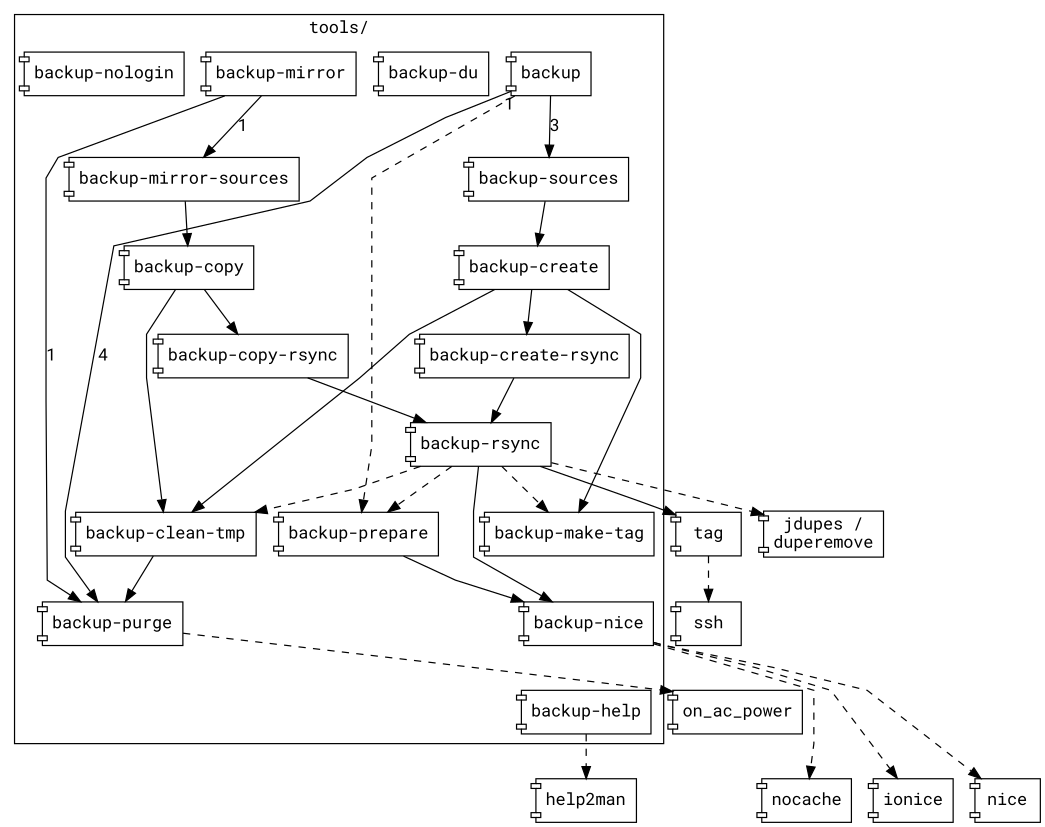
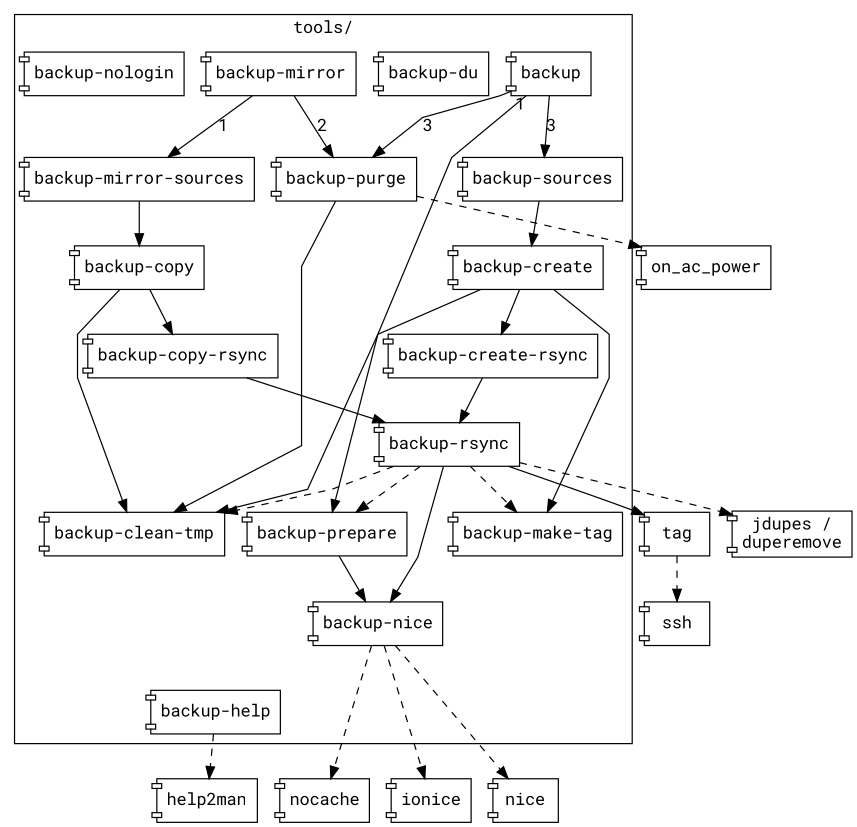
(372, 257) -> (400, 280)
(51, 356) -> (323, 127)
(104, 356) -> (428, 127)
(143, 573) -> (302, 385)
